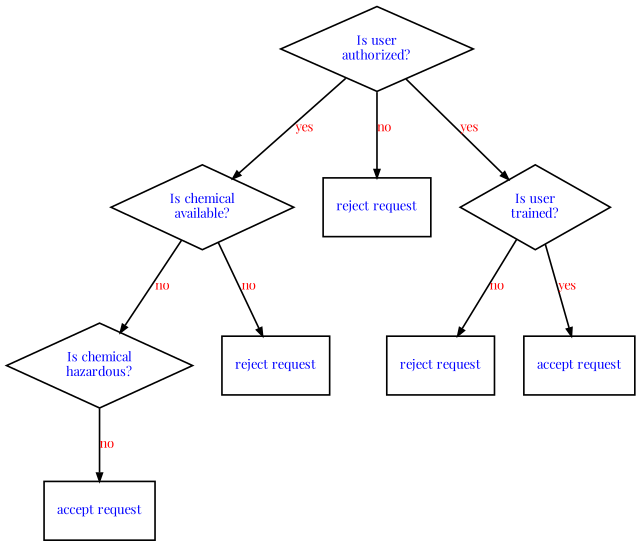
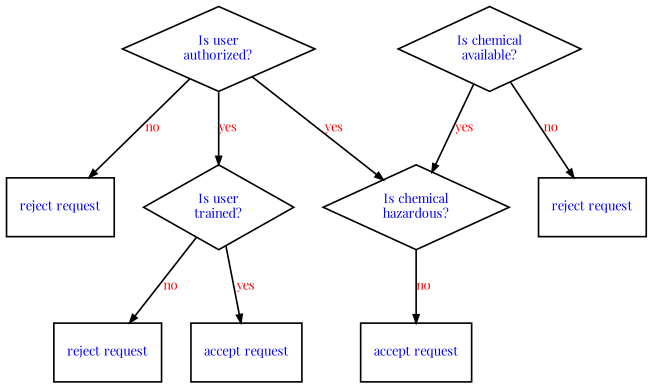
(292, 126) -> (314, 126)
(163, 286) -> (465, 128)
